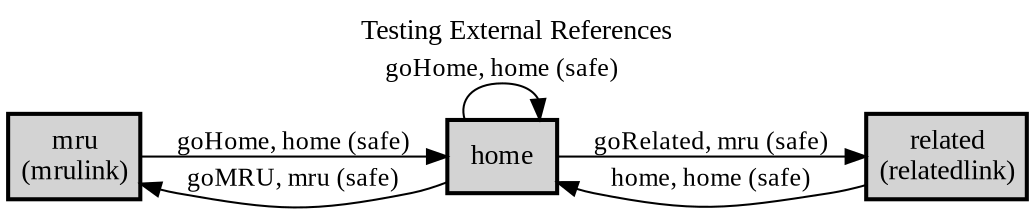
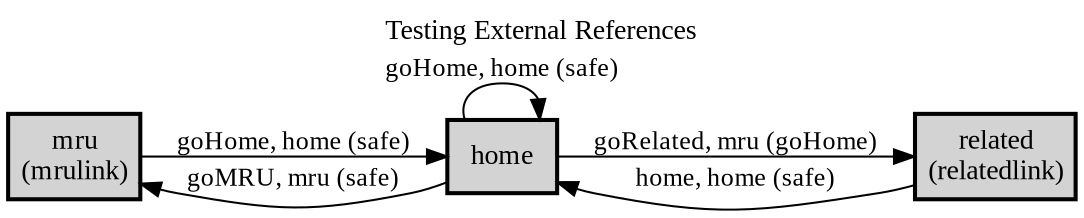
(712, 142) -> (736, 142)
